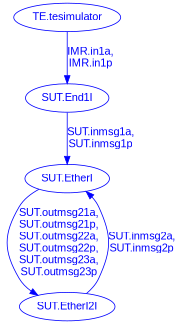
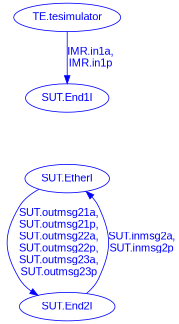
(67, 134) -> none
(67, 307) -> (67, 307)
